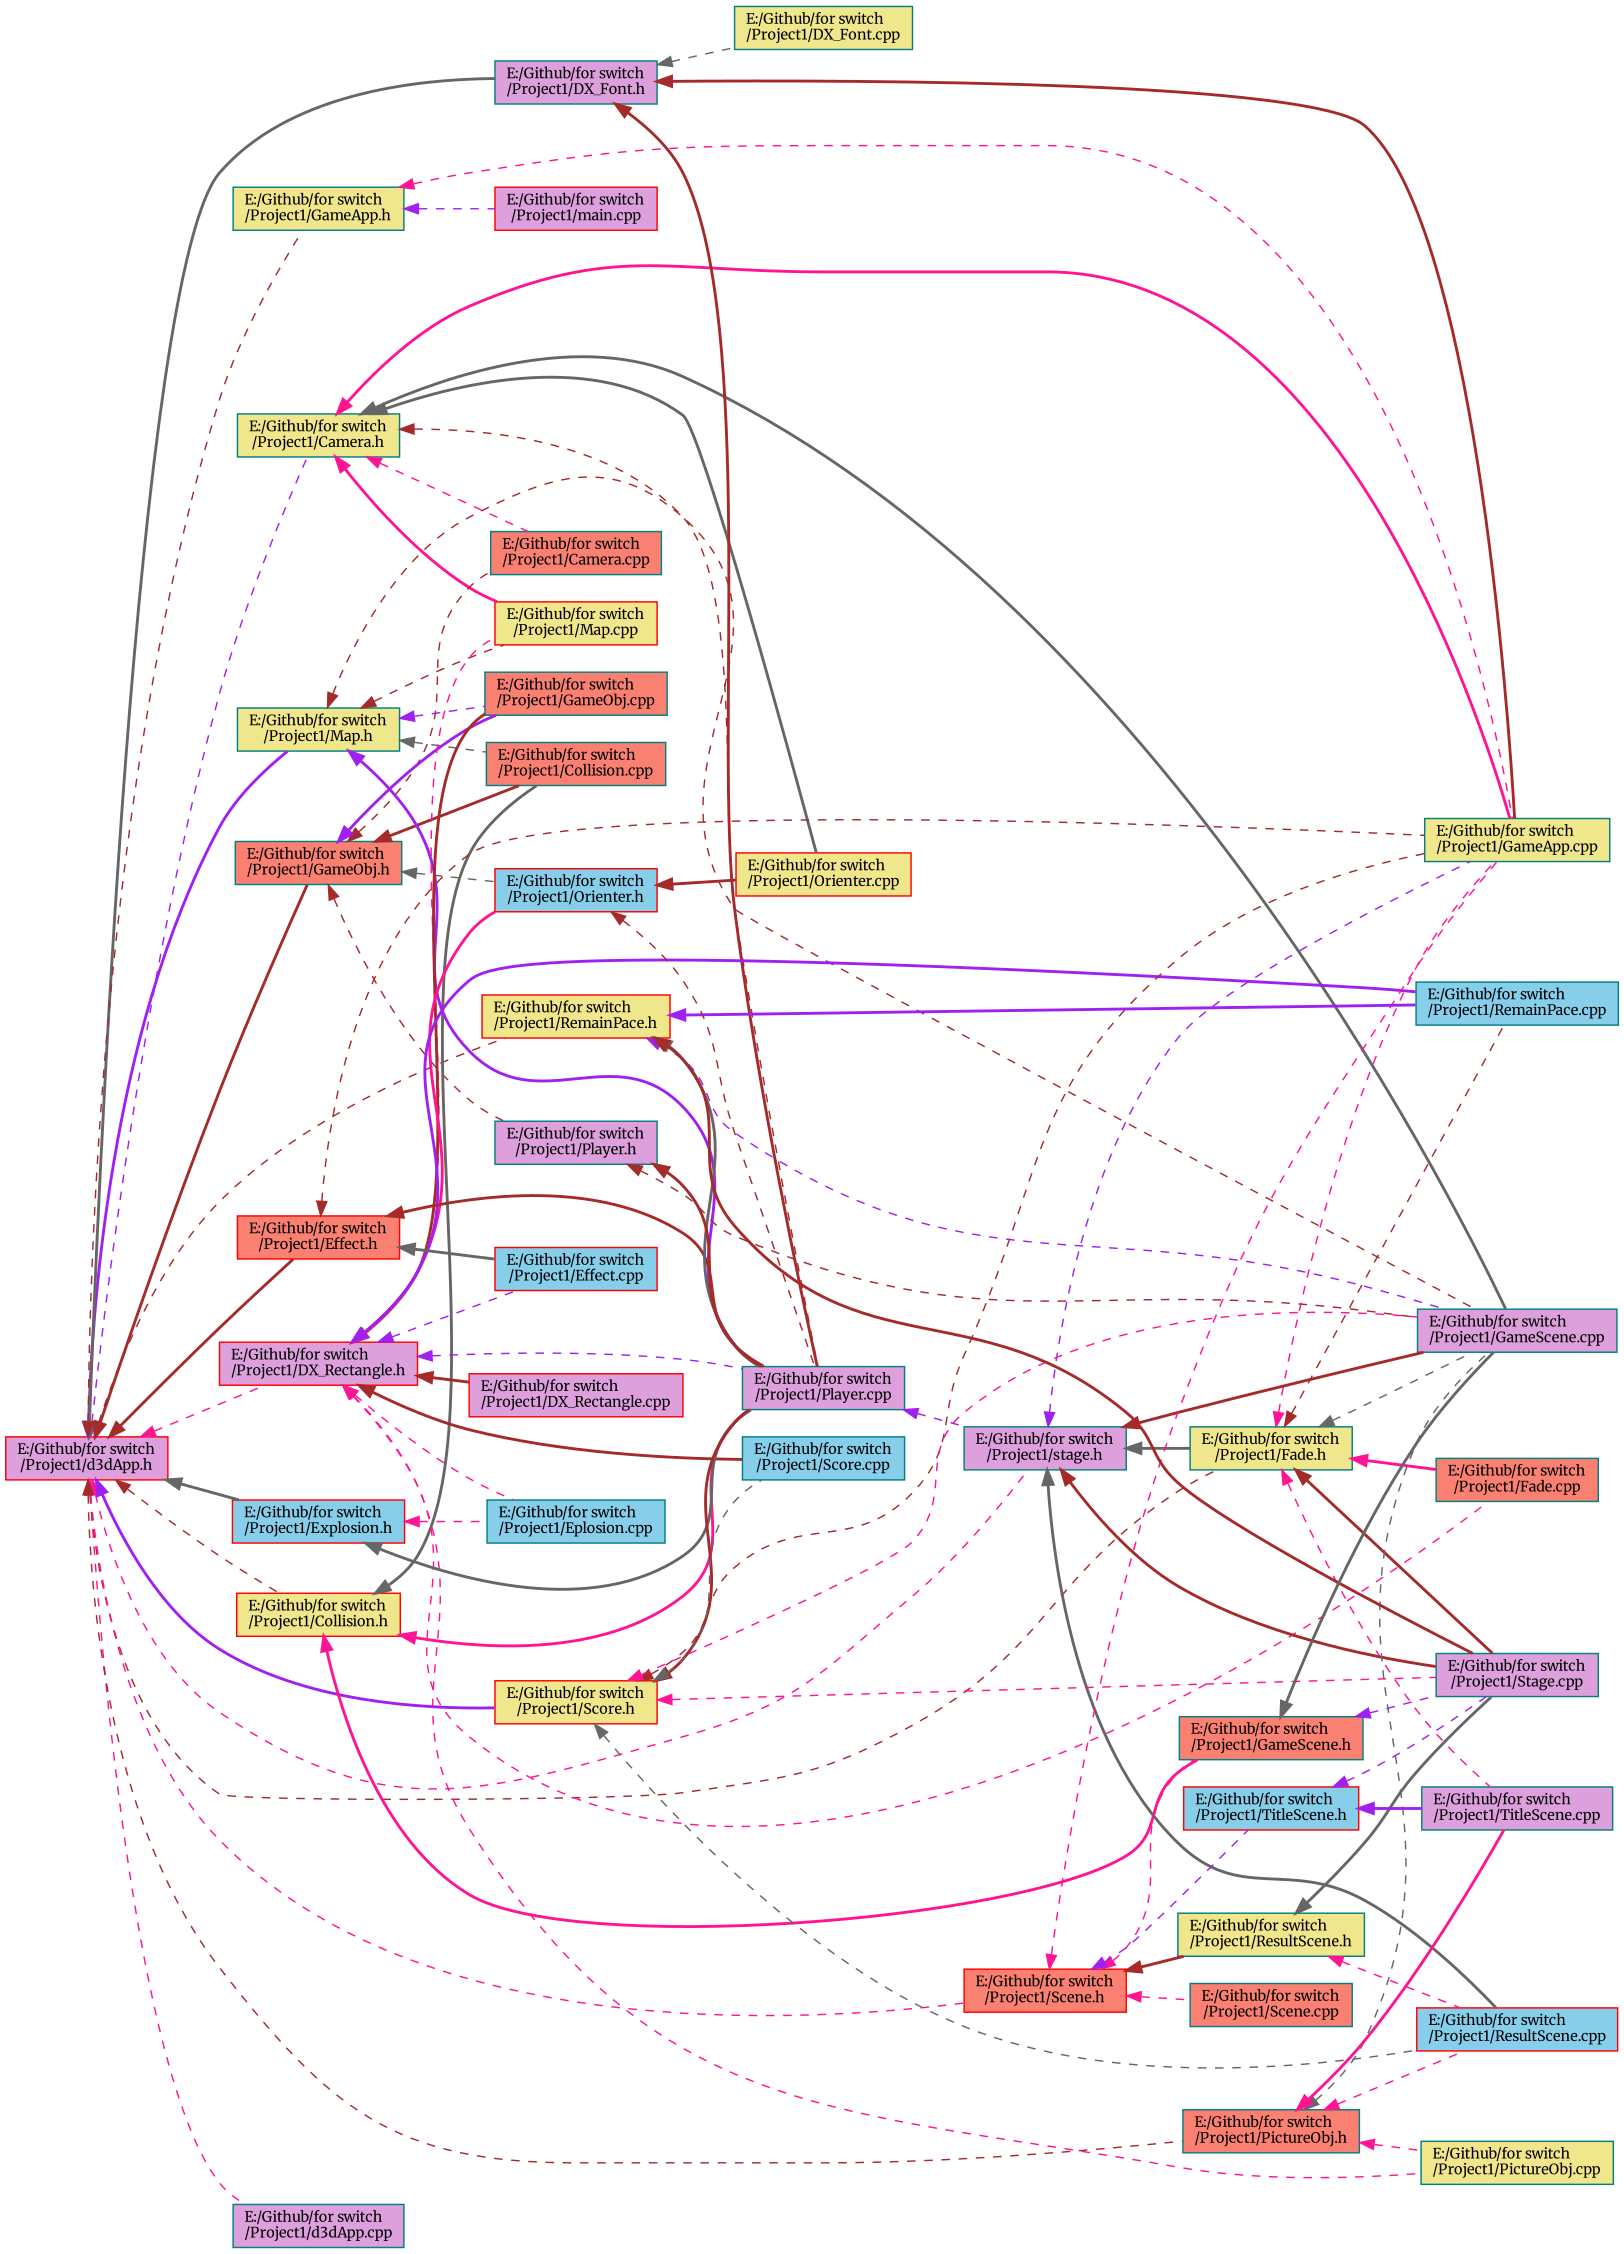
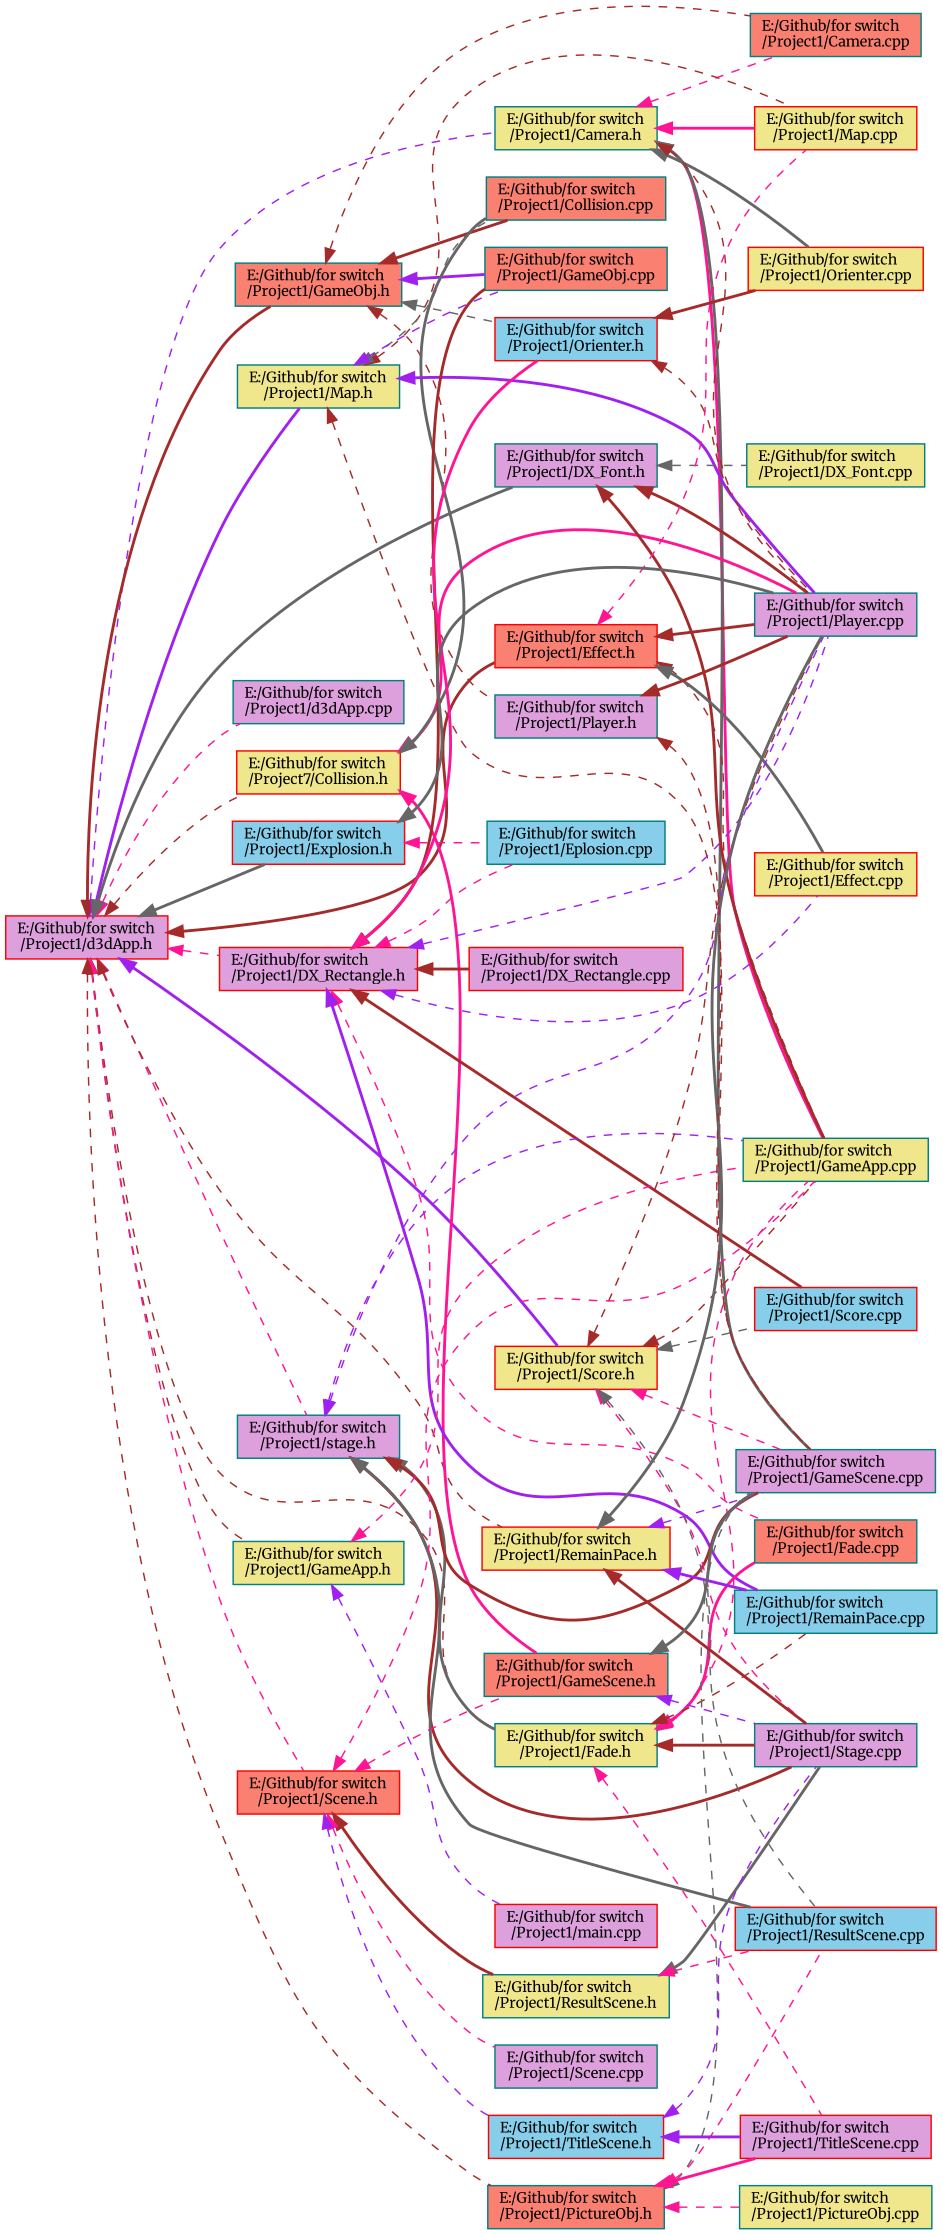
(433, 803) -> (706, 379)
(576, 1269) -> (836, 874)
(938, 1419) -> (621, 1054)
(824, 1458) -> (836, 1309)
(709, 1541) -> (702, 1020)
(319, 1615) -> (319, 772)
(1517, 1808) -> (836, 2137)
(1271, 2005) -> (576, 2067)
(676, 2043) -> none
